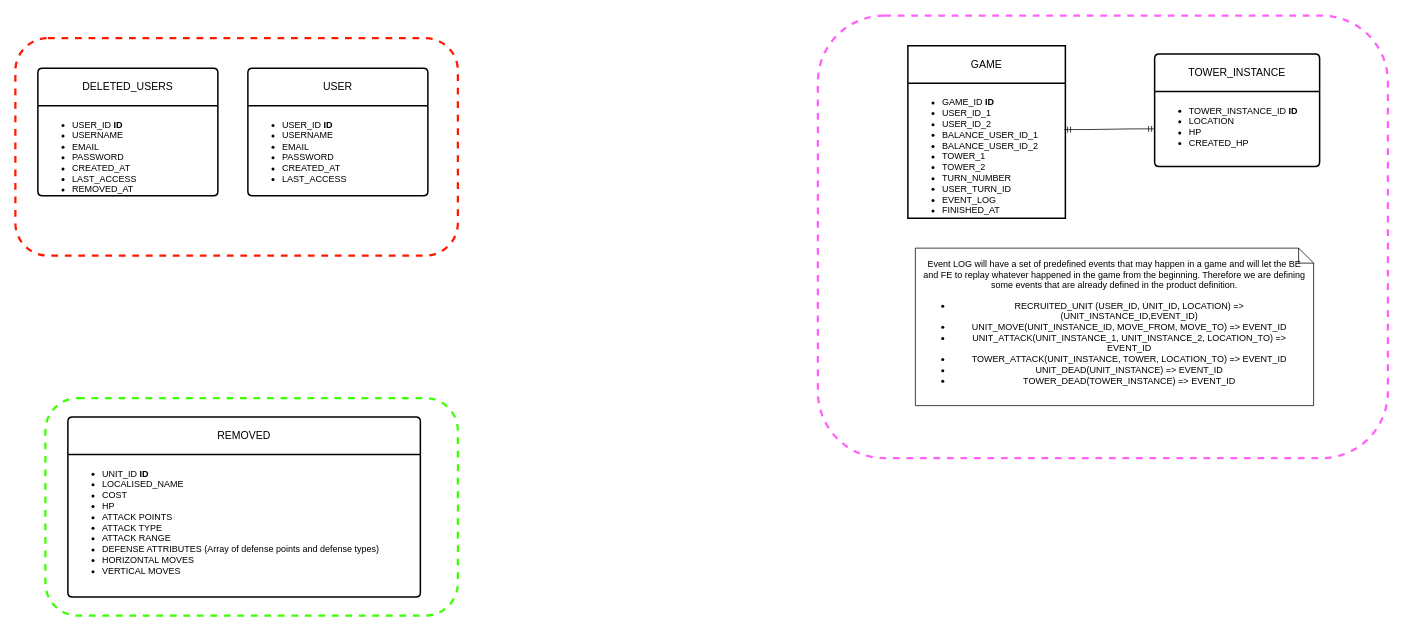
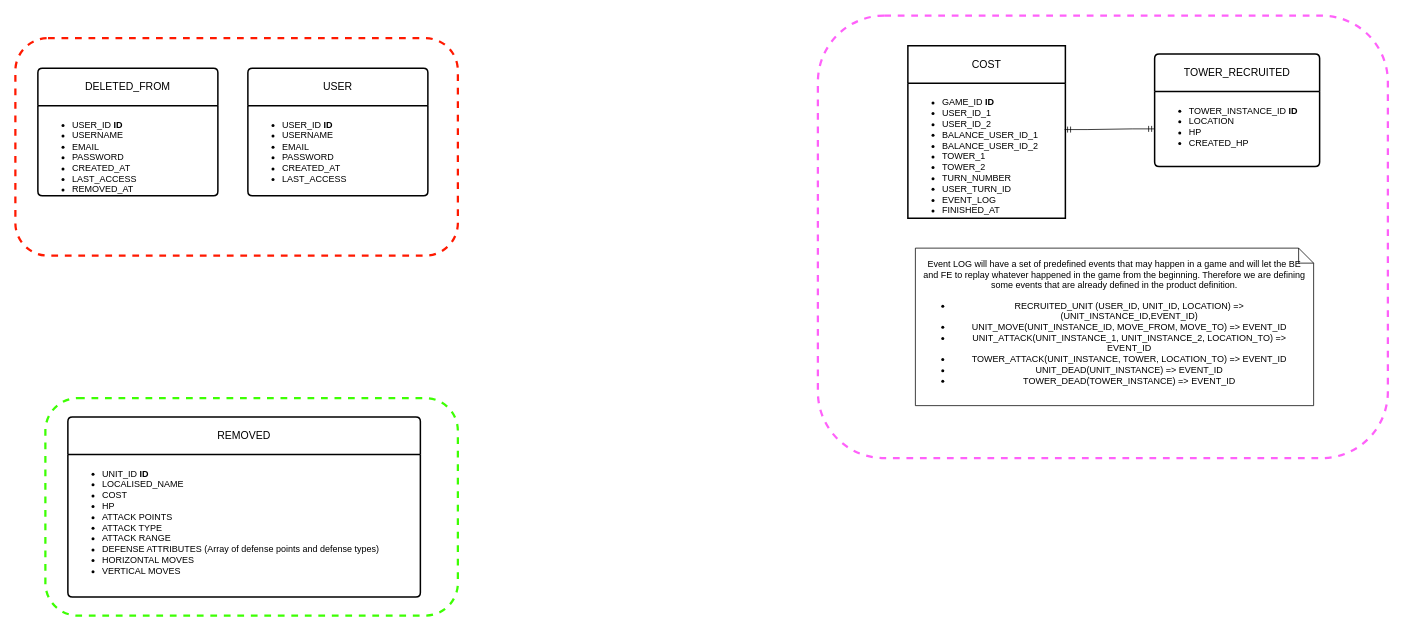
(987, 64) -> (987, 64)
(1237, 72) -> (1237, 72)
(128, 87) -> (128, 87)
